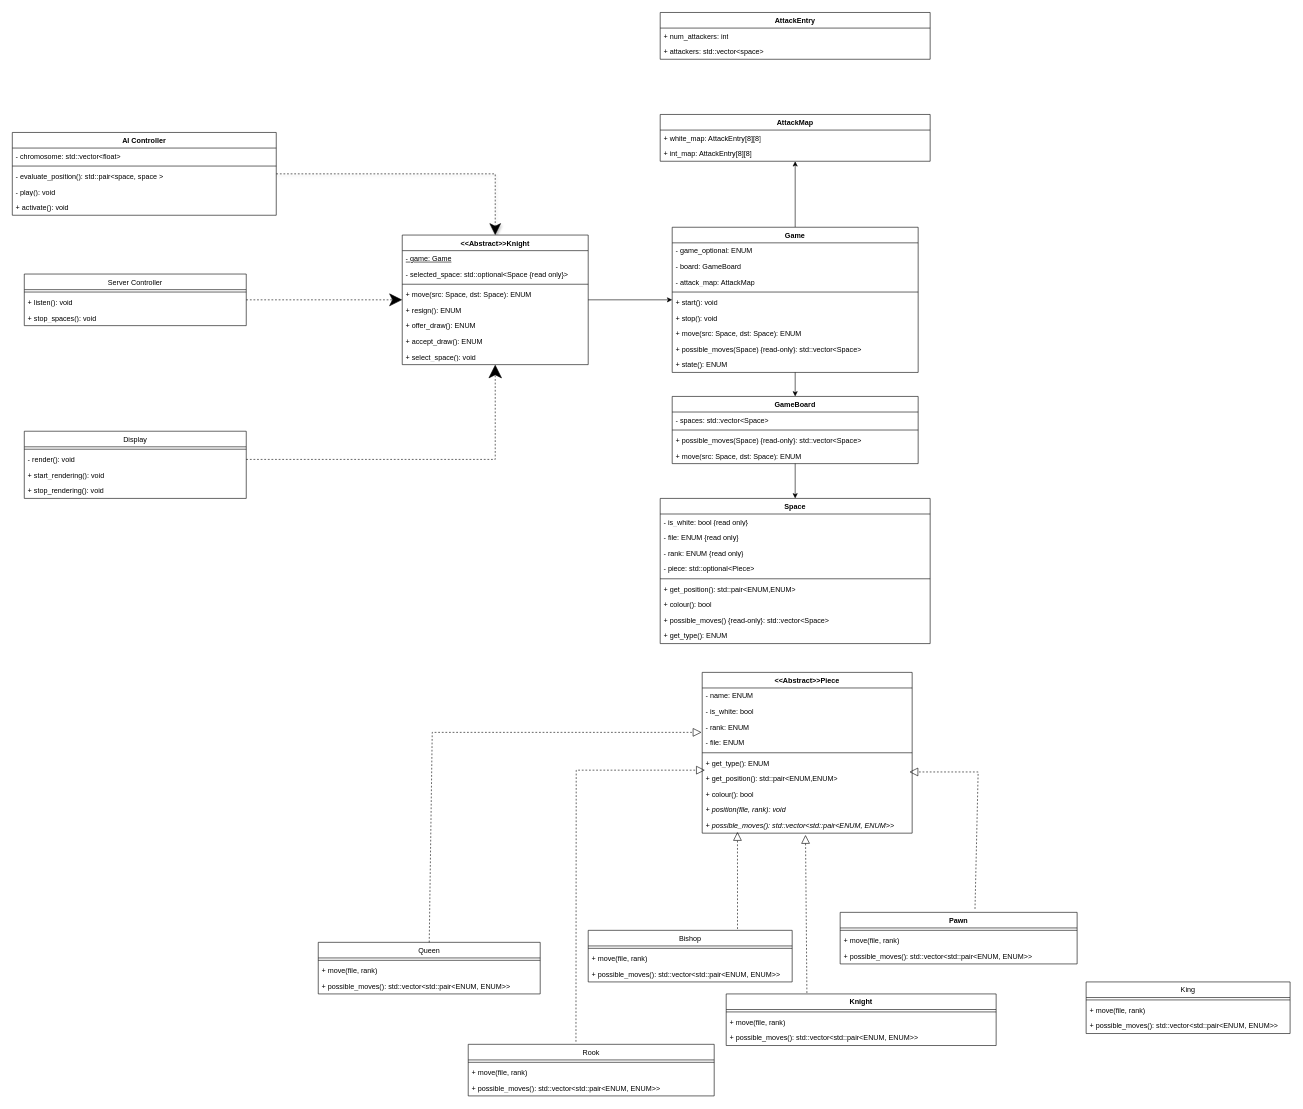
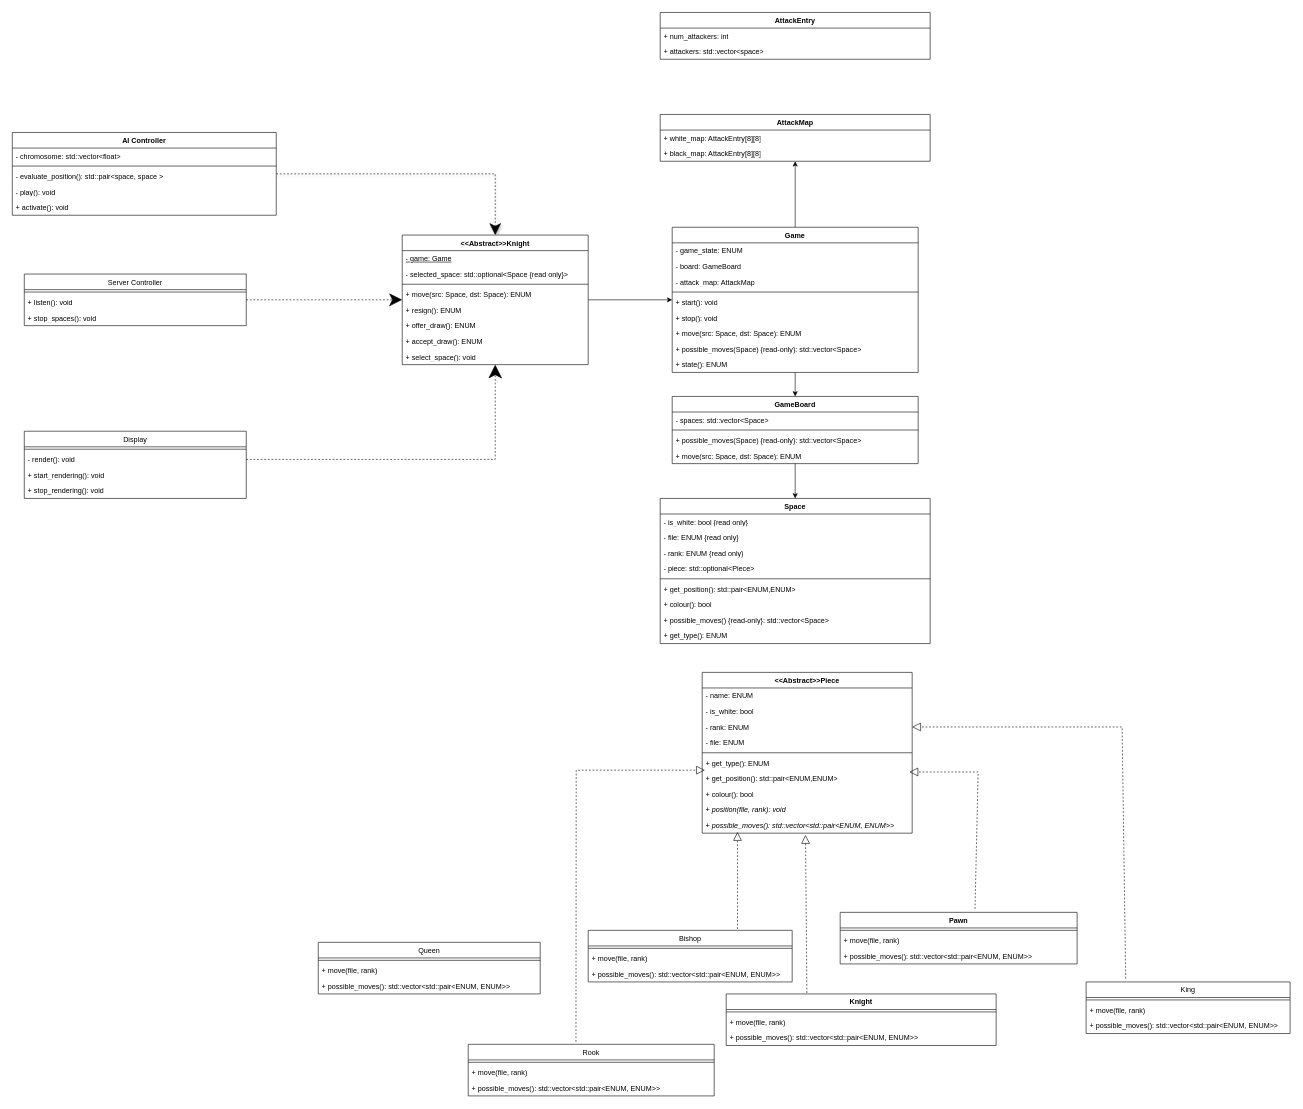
(717, 154) -> (721, 154)
(714, 251) -> (709, 251)
(457, 732) -> none
none -> (1123, 752)
